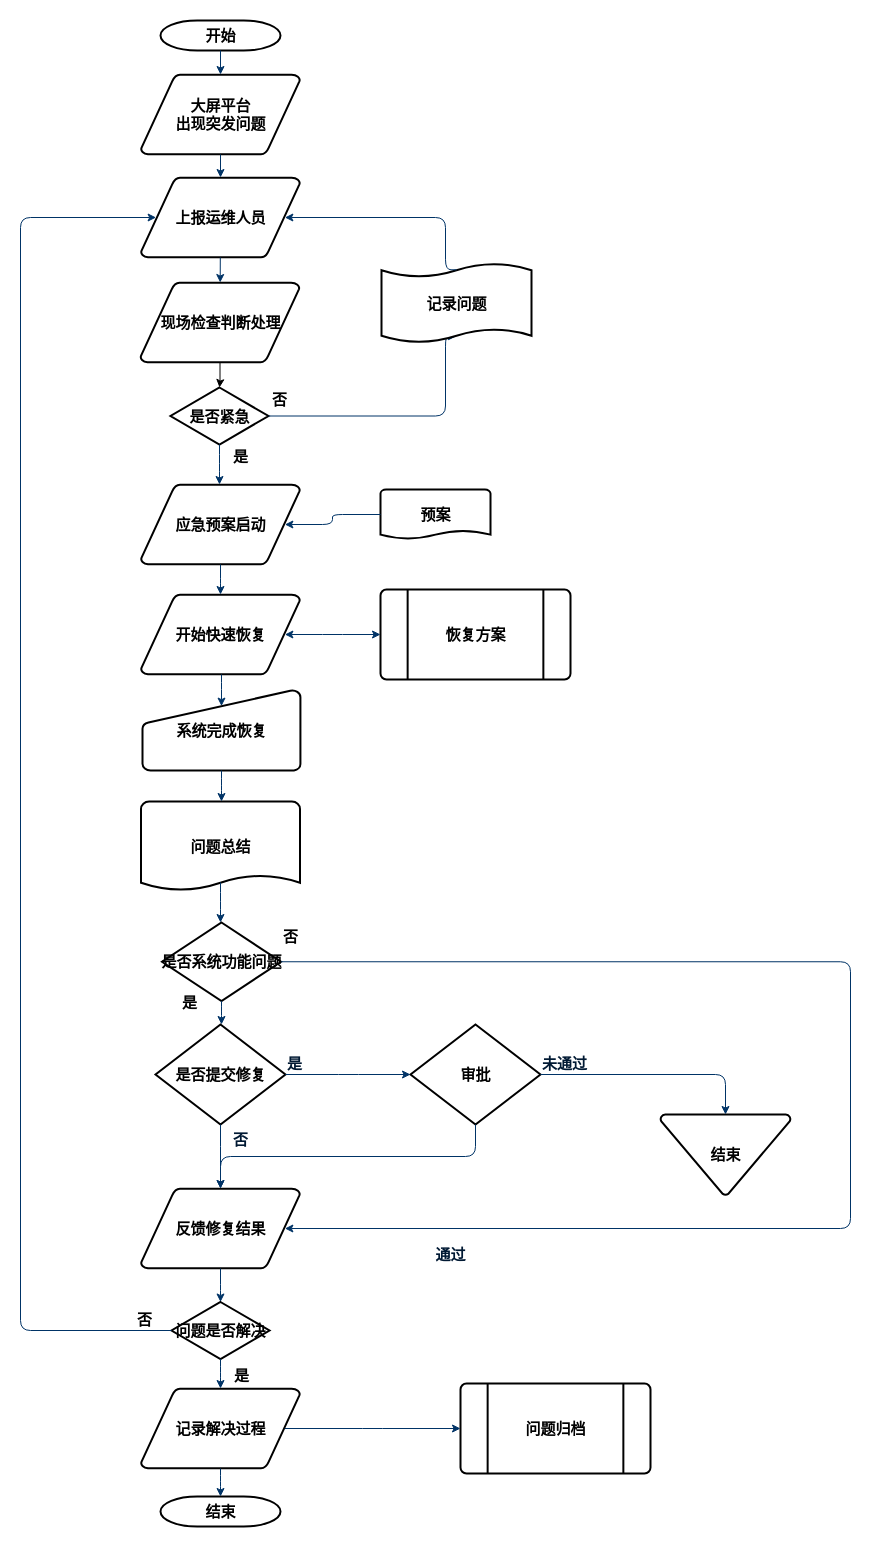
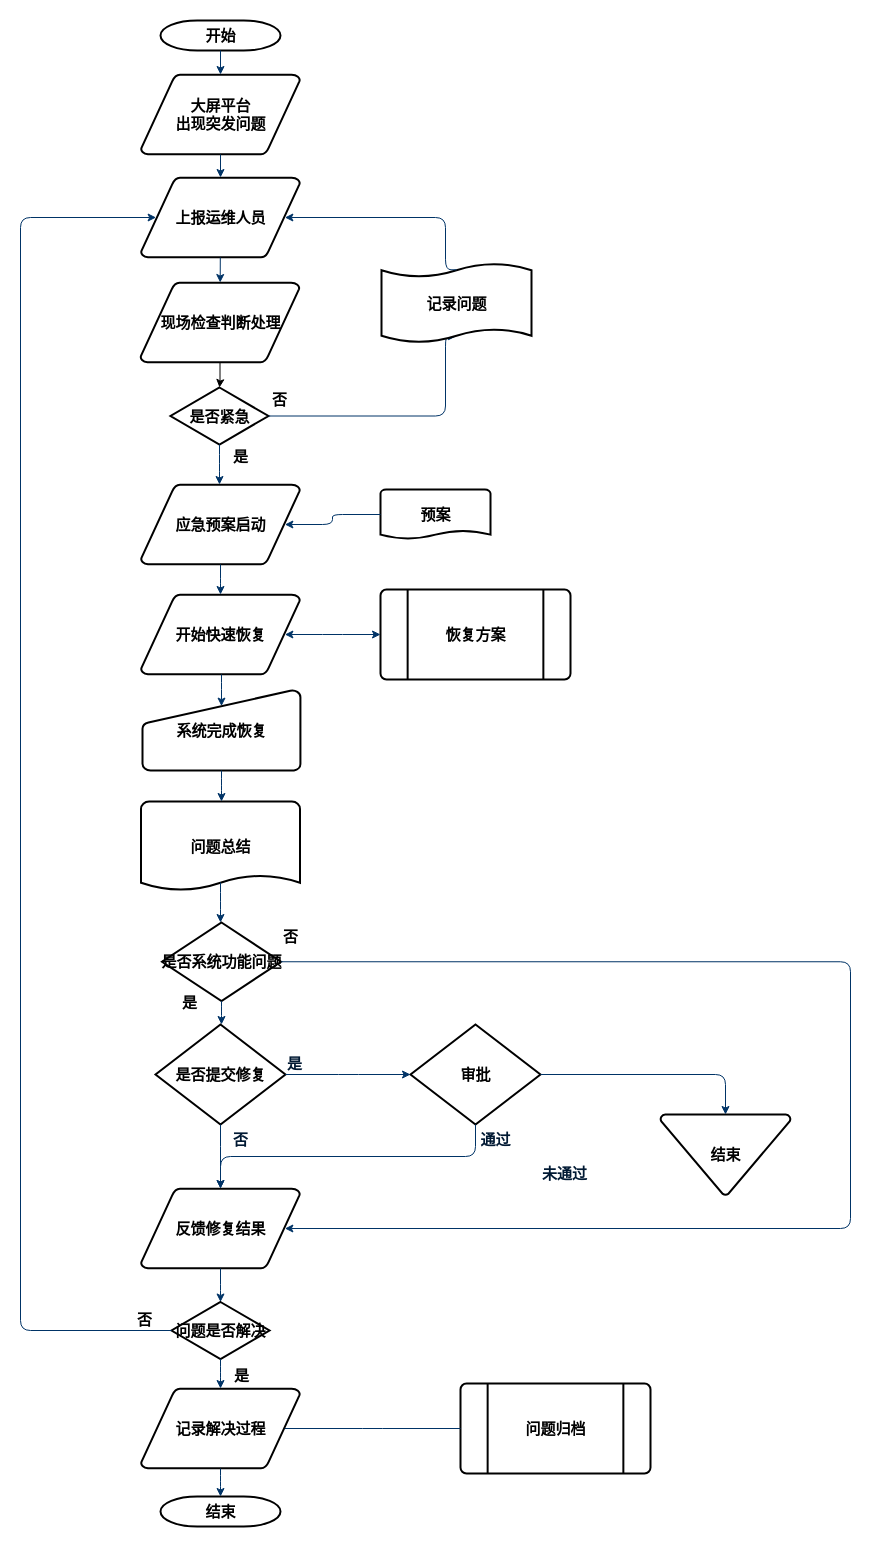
(561, 1062) -> (561, 1172)
(451, 1253) -> (496, 1138)
(452, 1429) -> (455, 1429)
